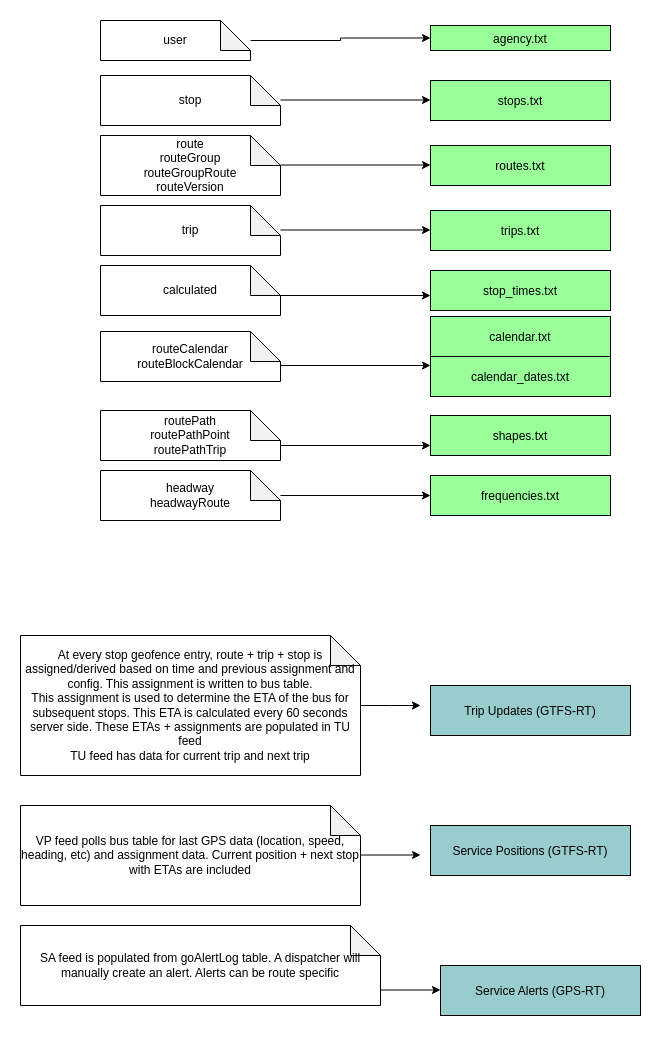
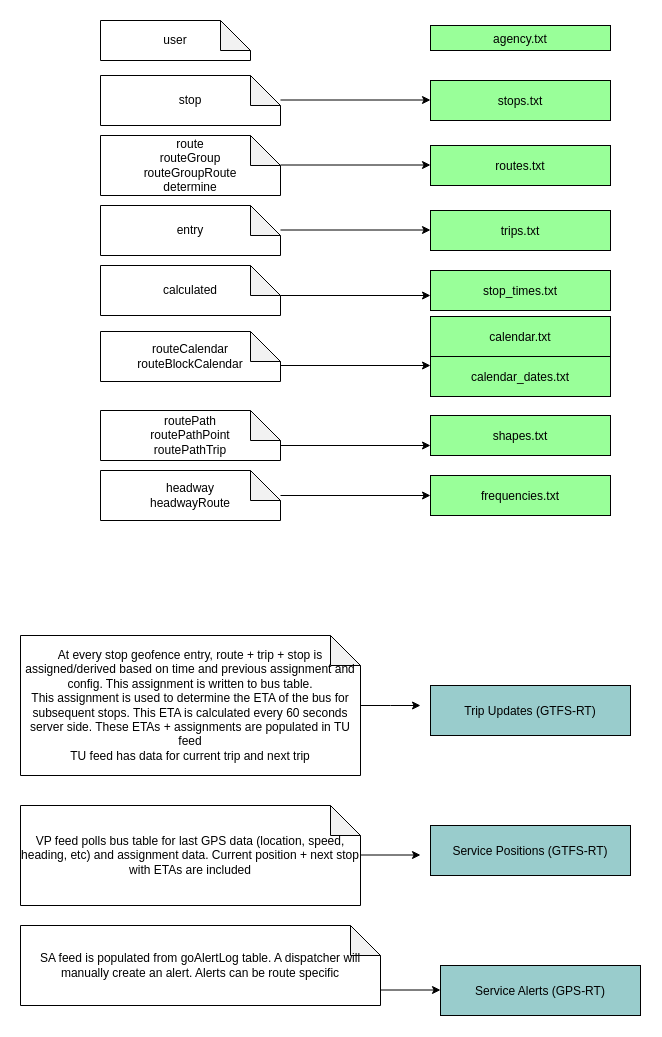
(338, 41) -> none
(191, 166) -> (191, 166)
(191, 231) -> (191, 231)
